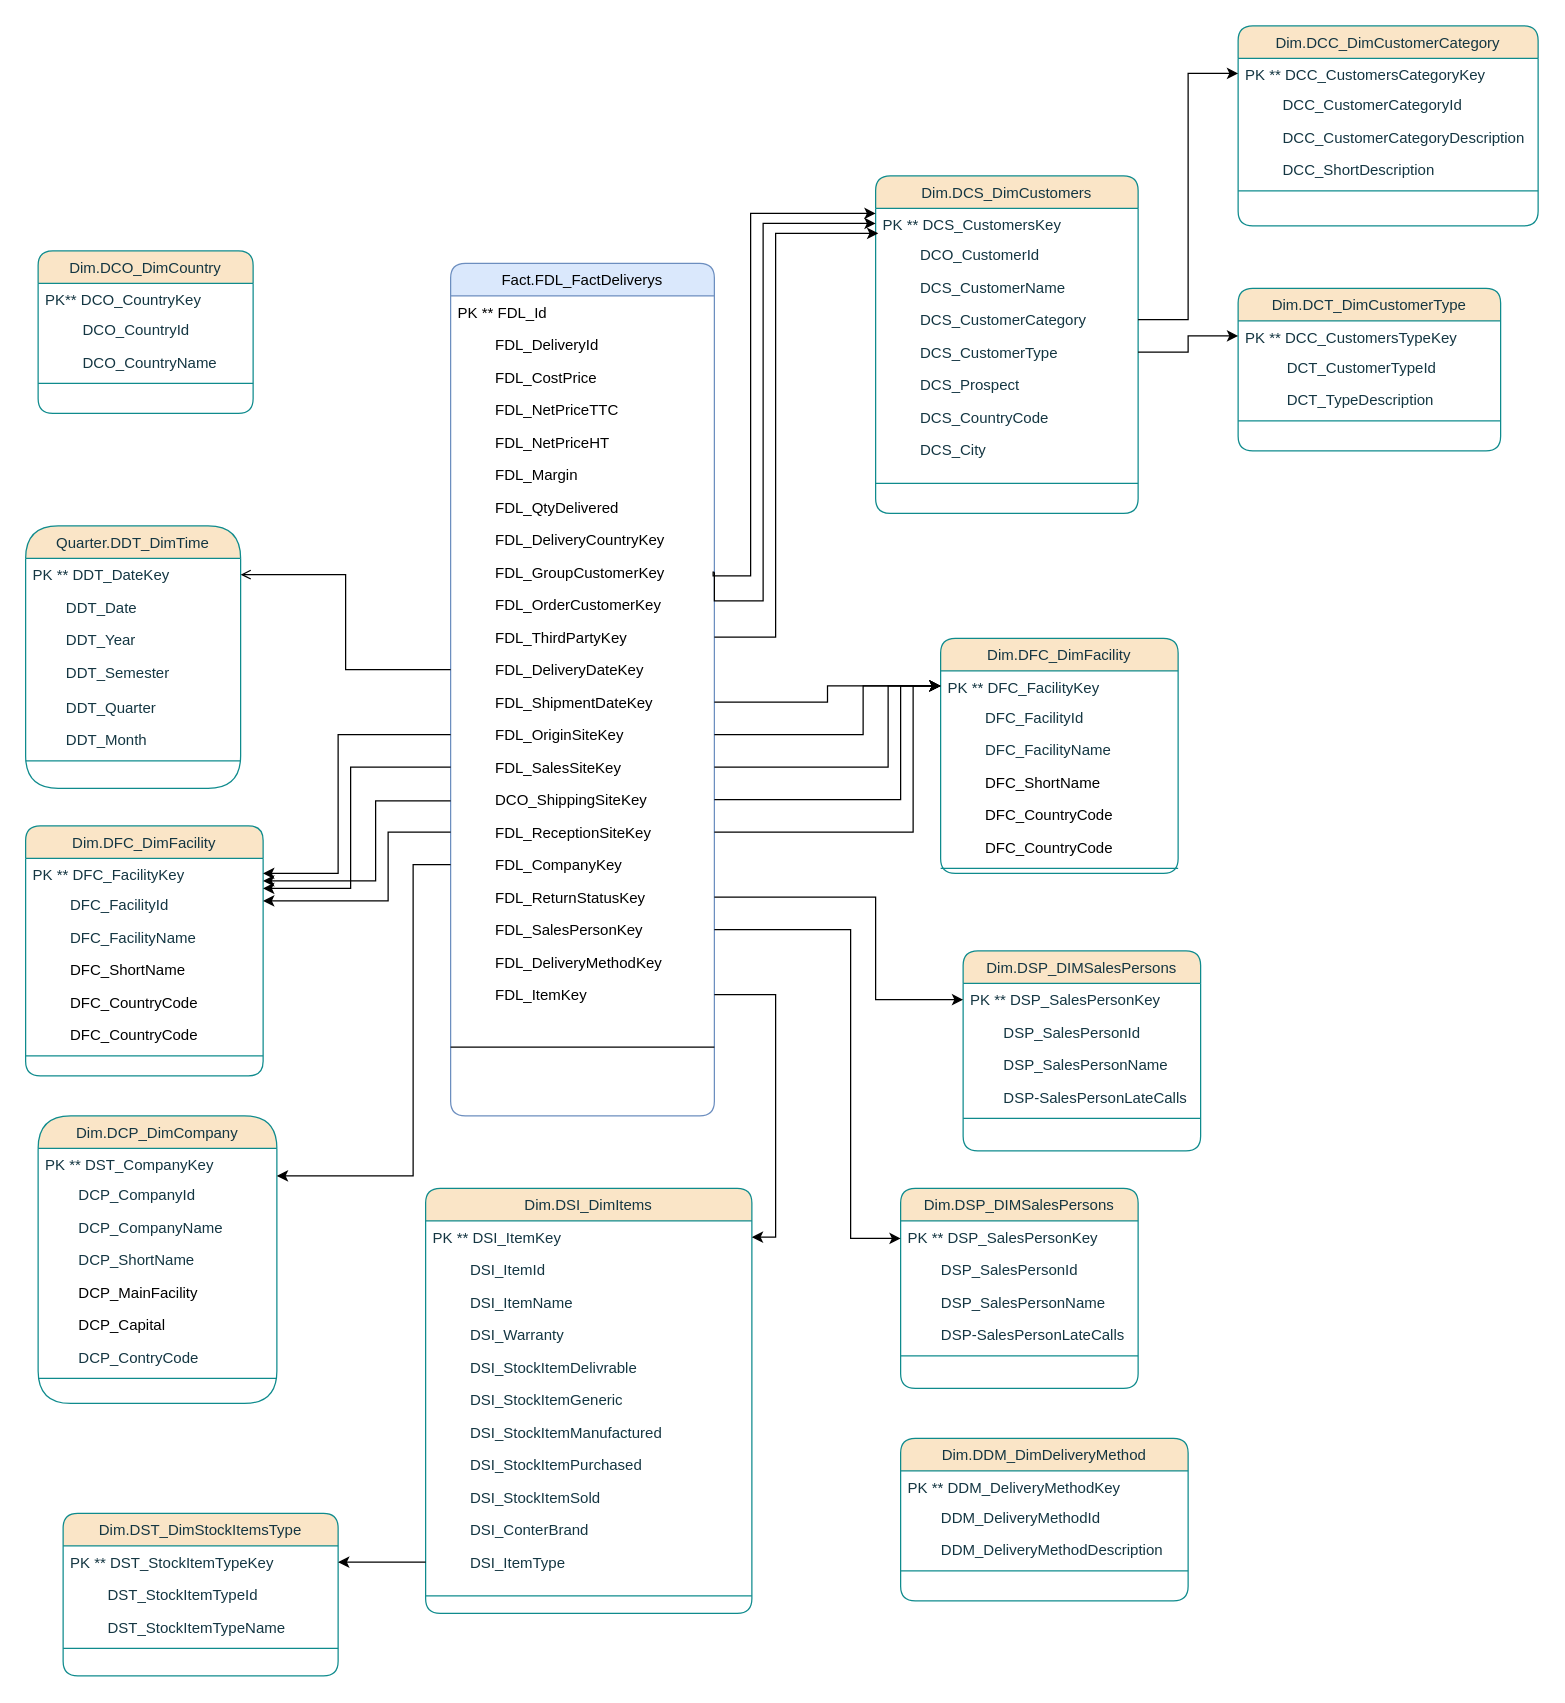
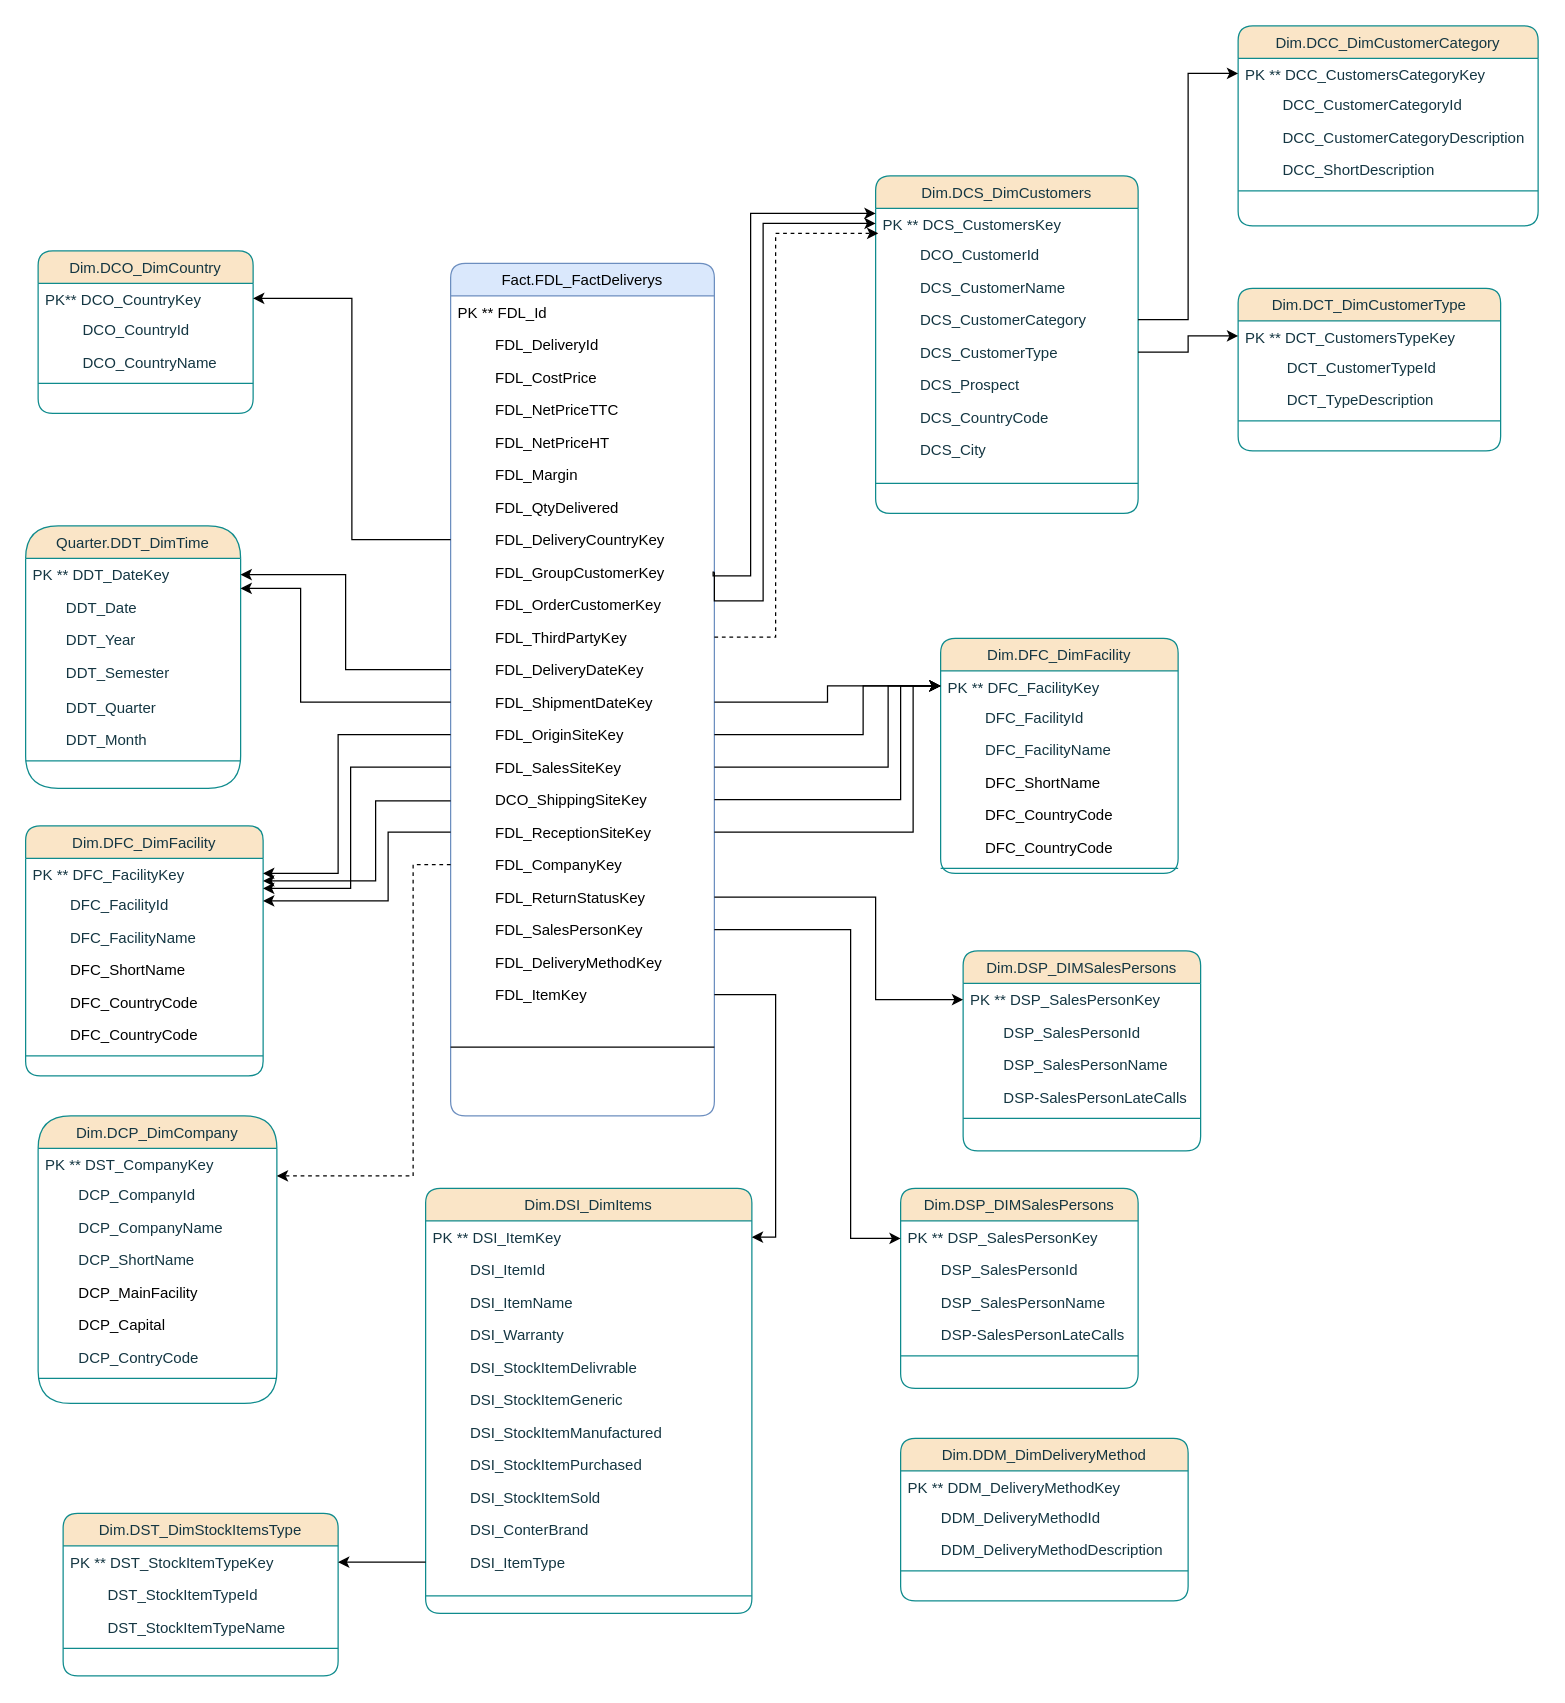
(1350, 338) -> (1350, 338)
(776, 419) -> (776, 419)
none -> (352, 421)
(248, 574) -> (250, 574)
none -> (301, 693)
(413, 1066) -> (413, 1066)
